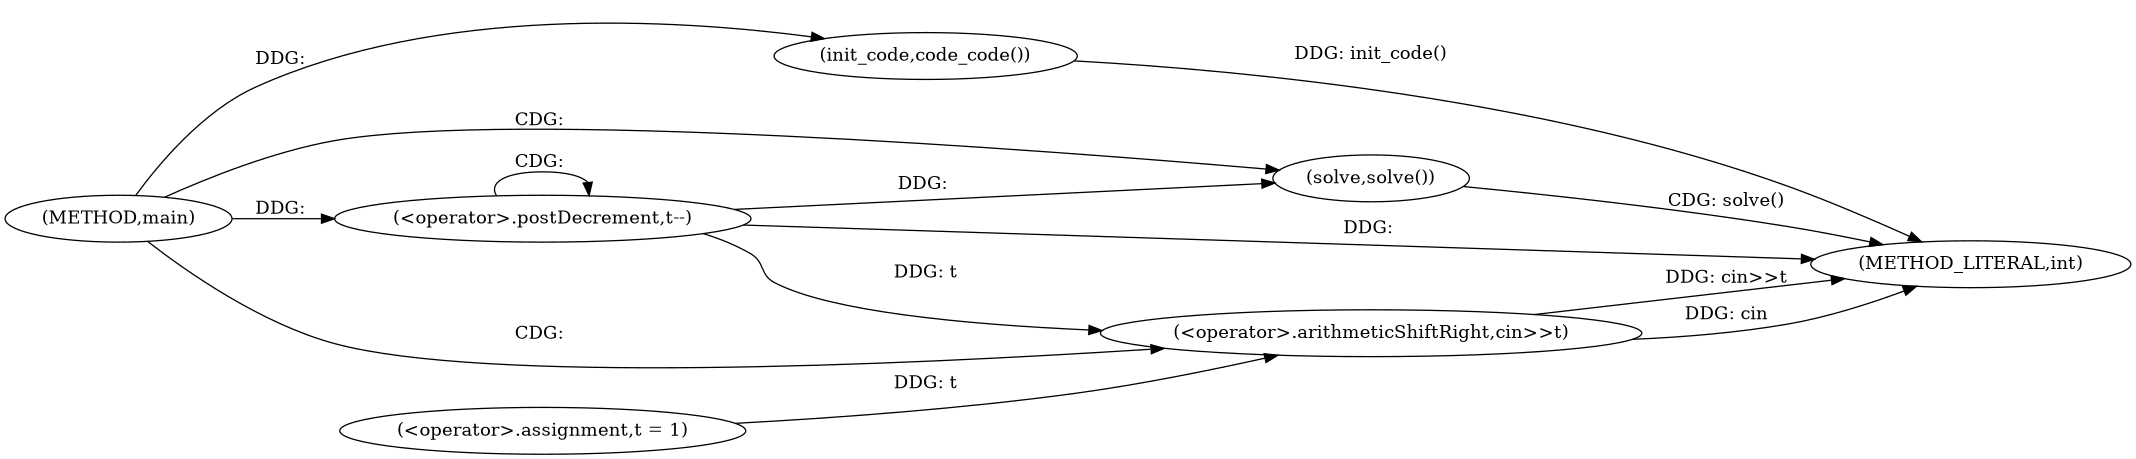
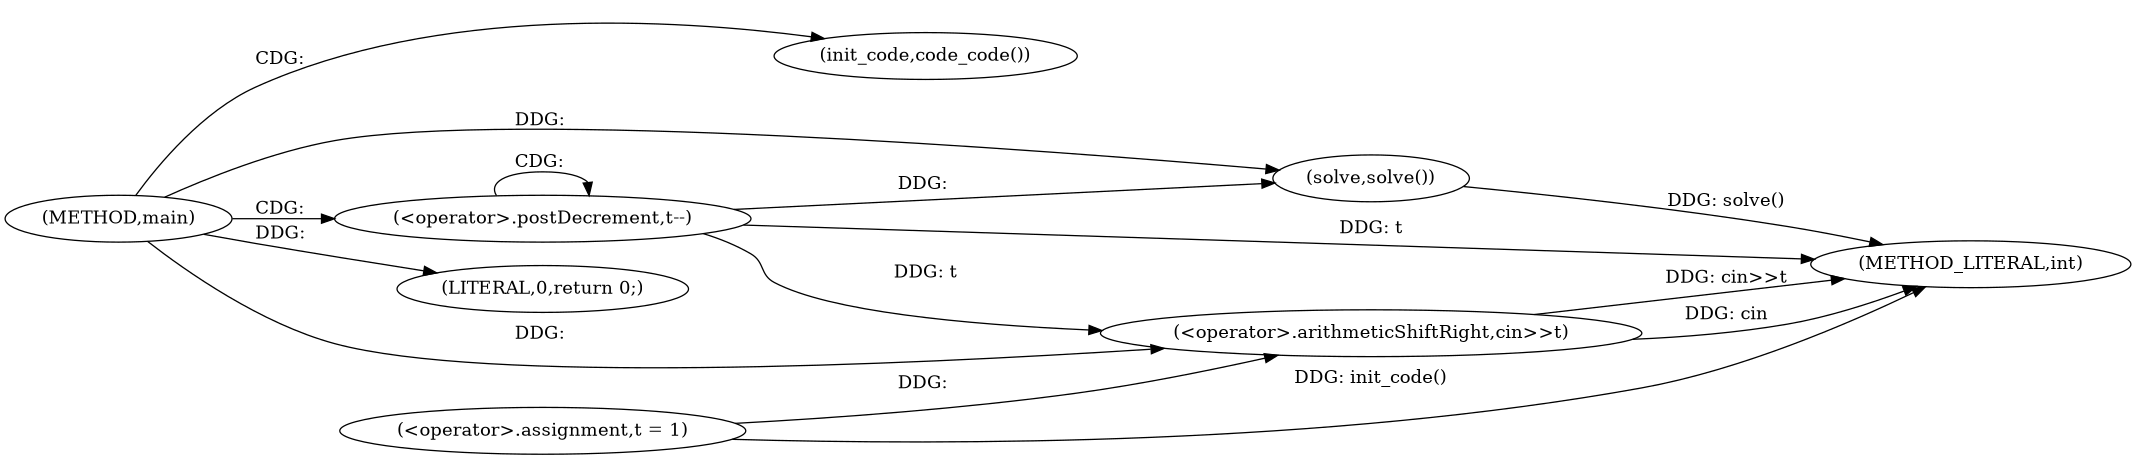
(283, 59) -> (283, 59)
(1500, 111) -> (1333, 426)
(543, 120) -> (543, 120)
(1726, 201) -> (1726, 201)
(283, 209) -> (283, 209)
(1371, 228) -> (1371, 228)
none -> (543, 289)
(543, 334) -> (543, 334)
(926, 383) -> (926, 383)
